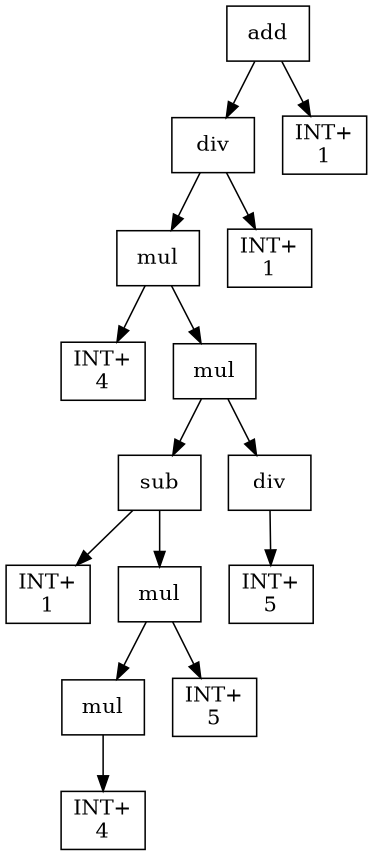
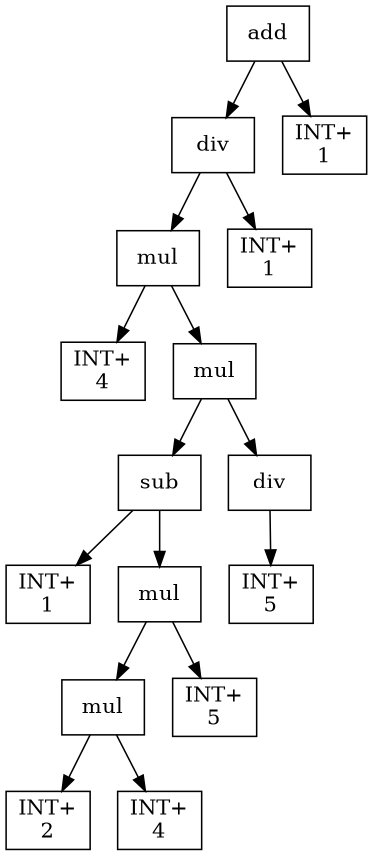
none -> (48, 820)
